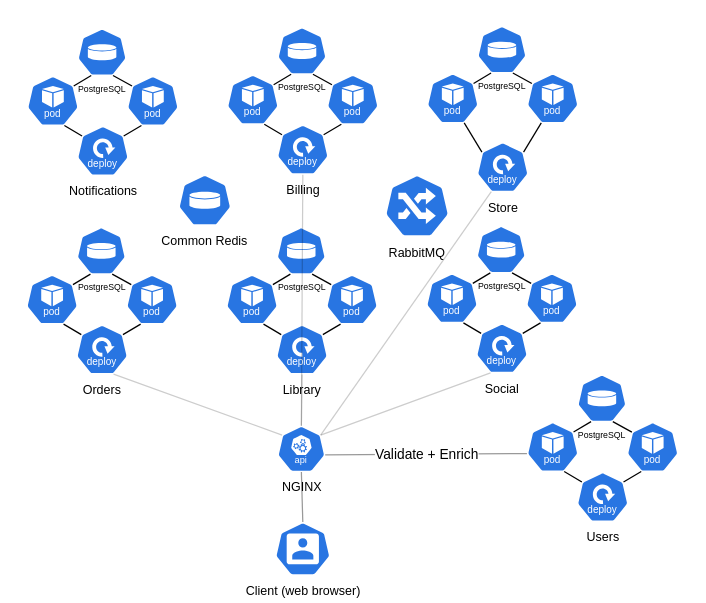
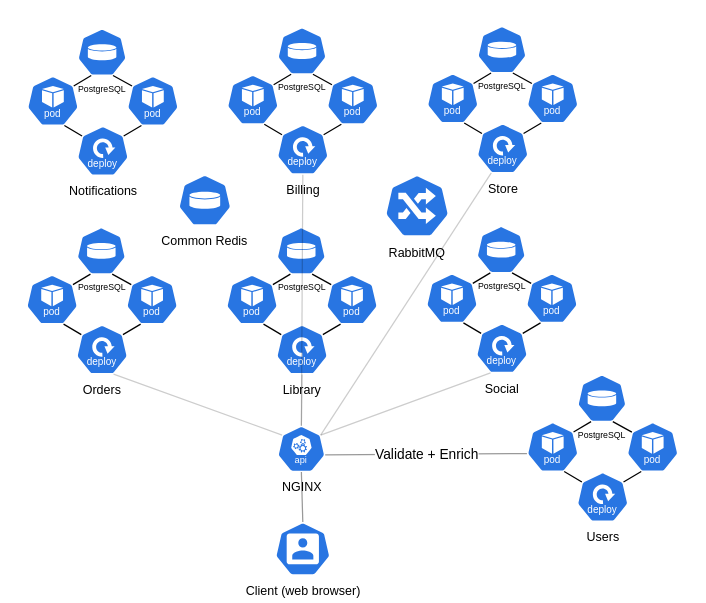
(503, 167) -> (503, 148)
